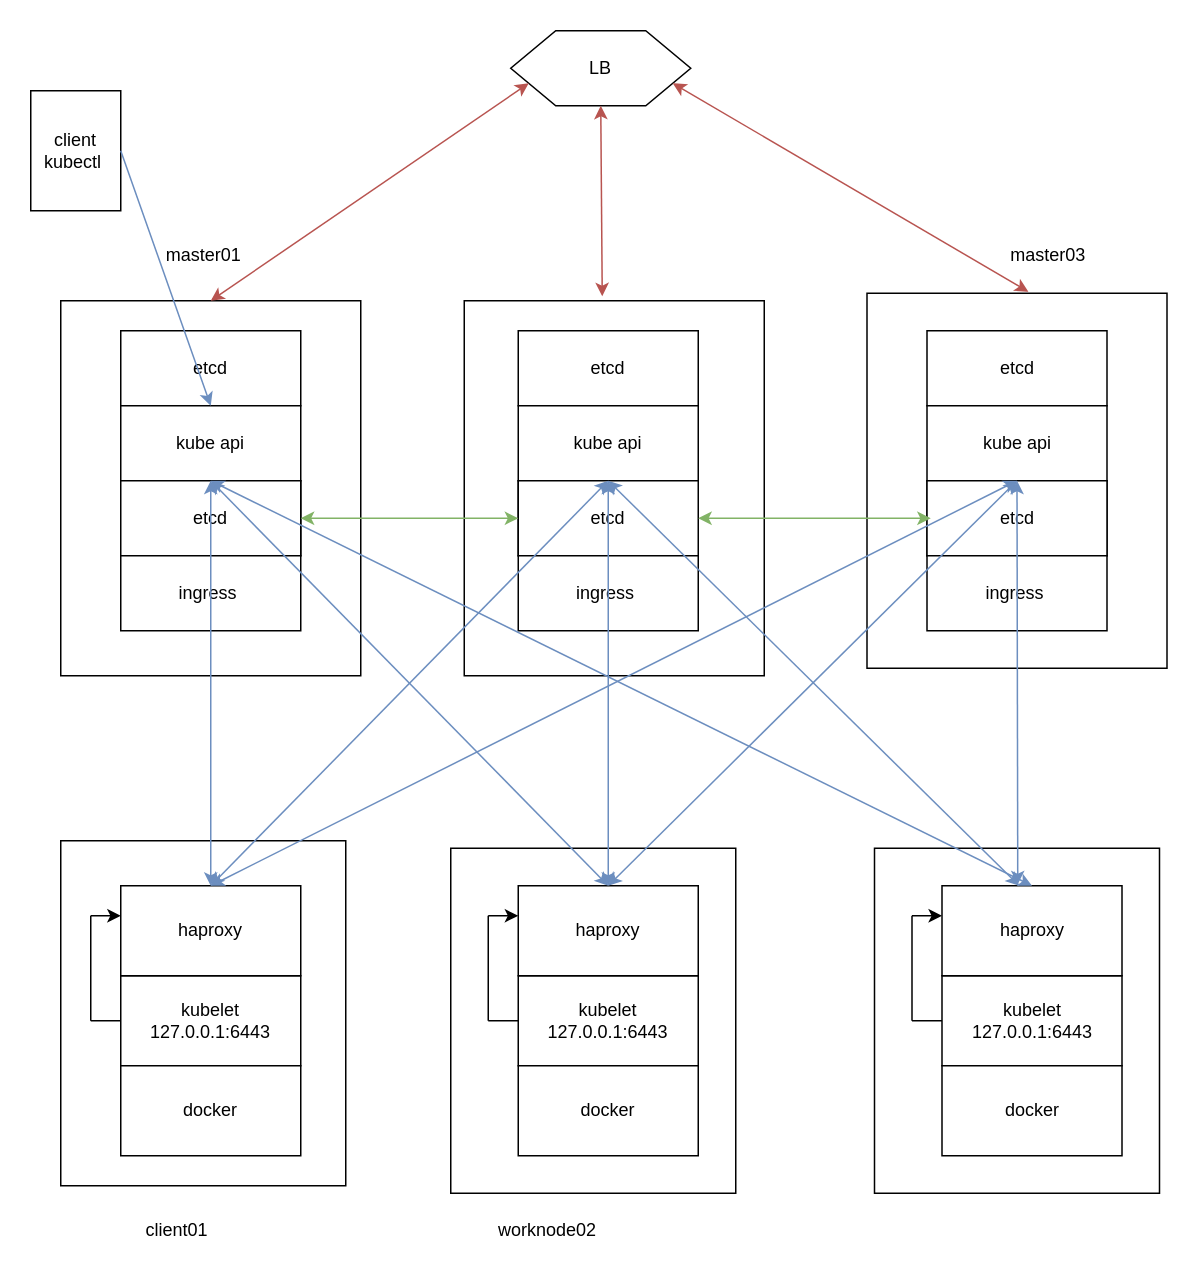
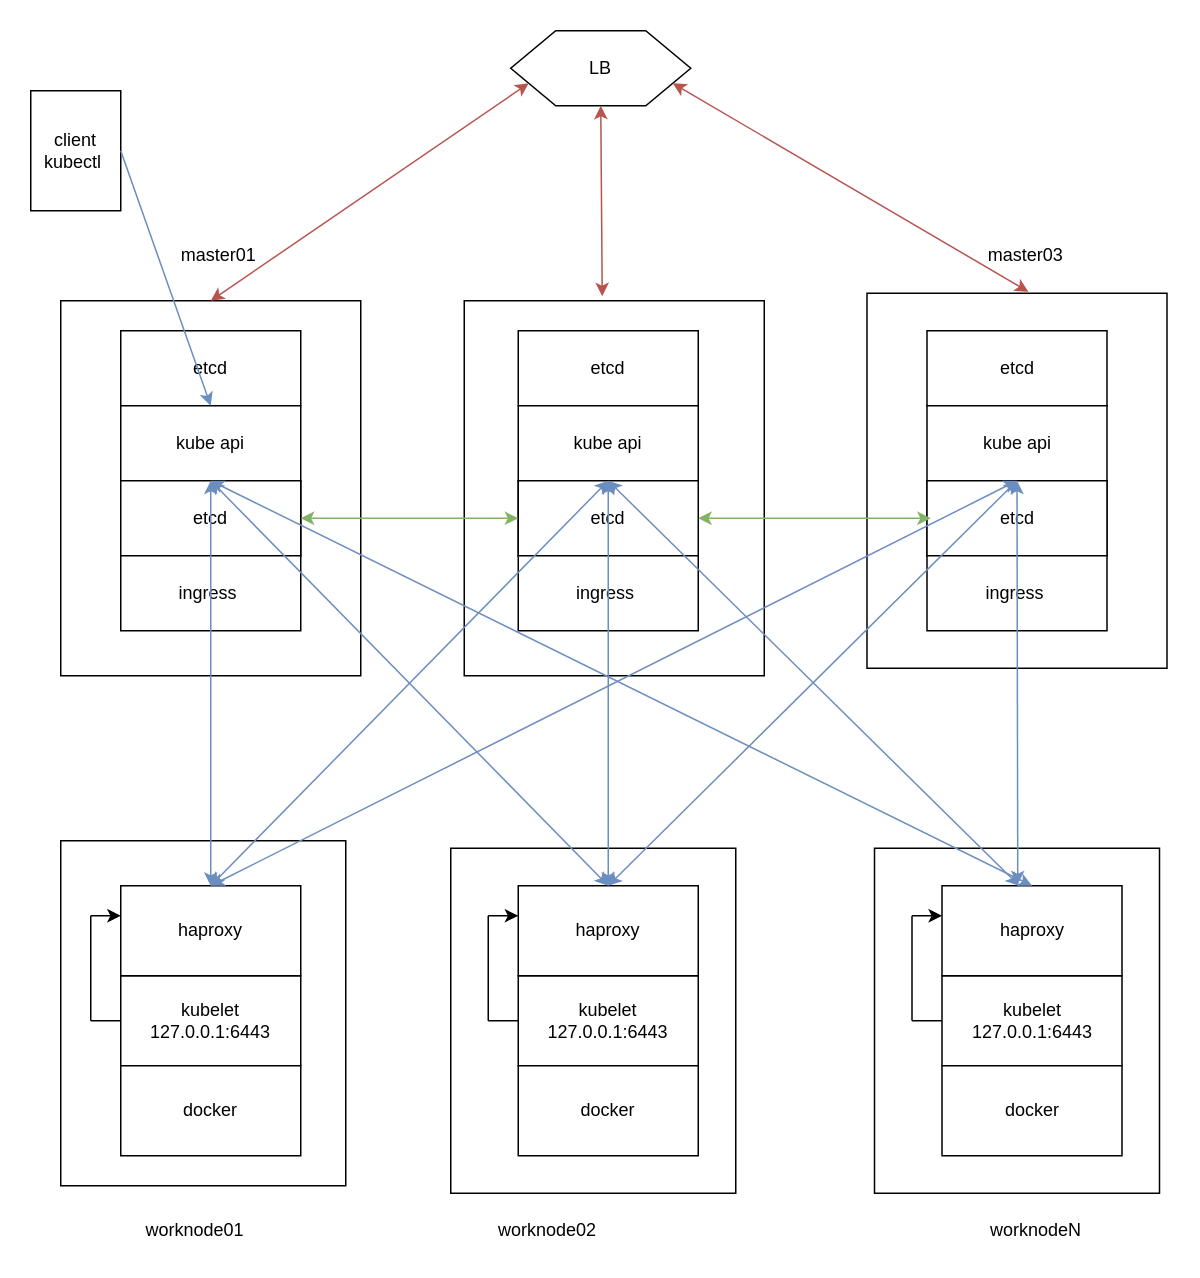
(203, 256) -> (218, 256)
(1047, 256) -> (1025, 256)
(182, 1231) -> (197, 1231)
none -> (1047, 1231)
